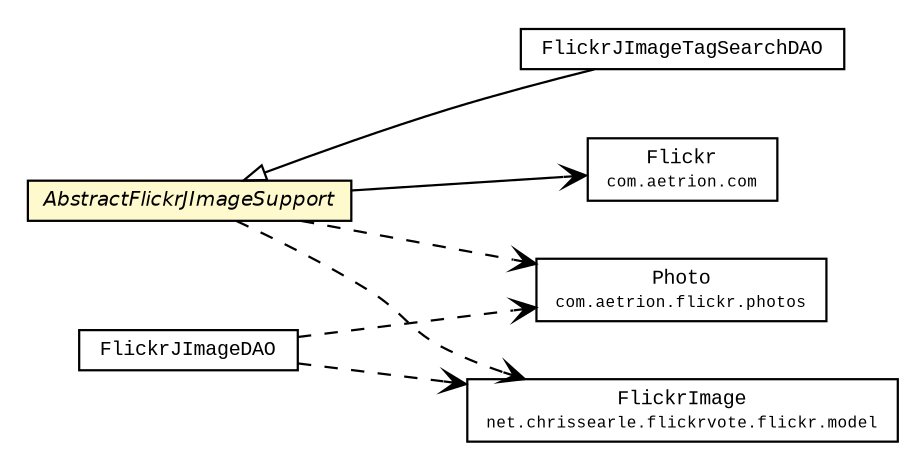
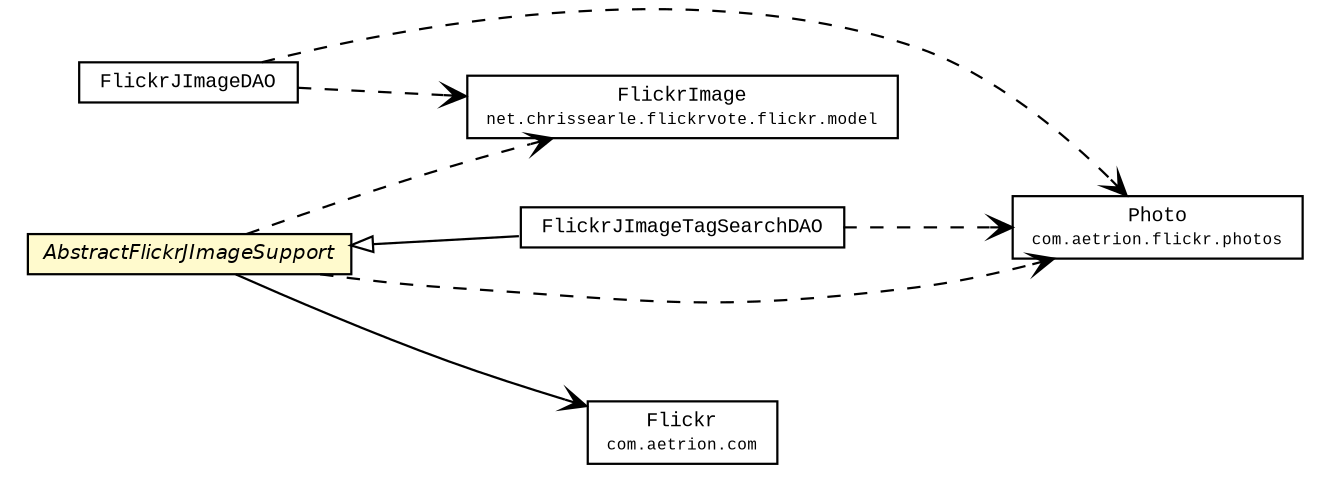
none -> (916, 227)
